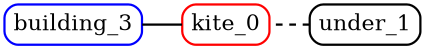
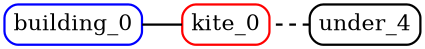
(73, 25) -> (73, 25)
(365, 25) -> (365, 25)
